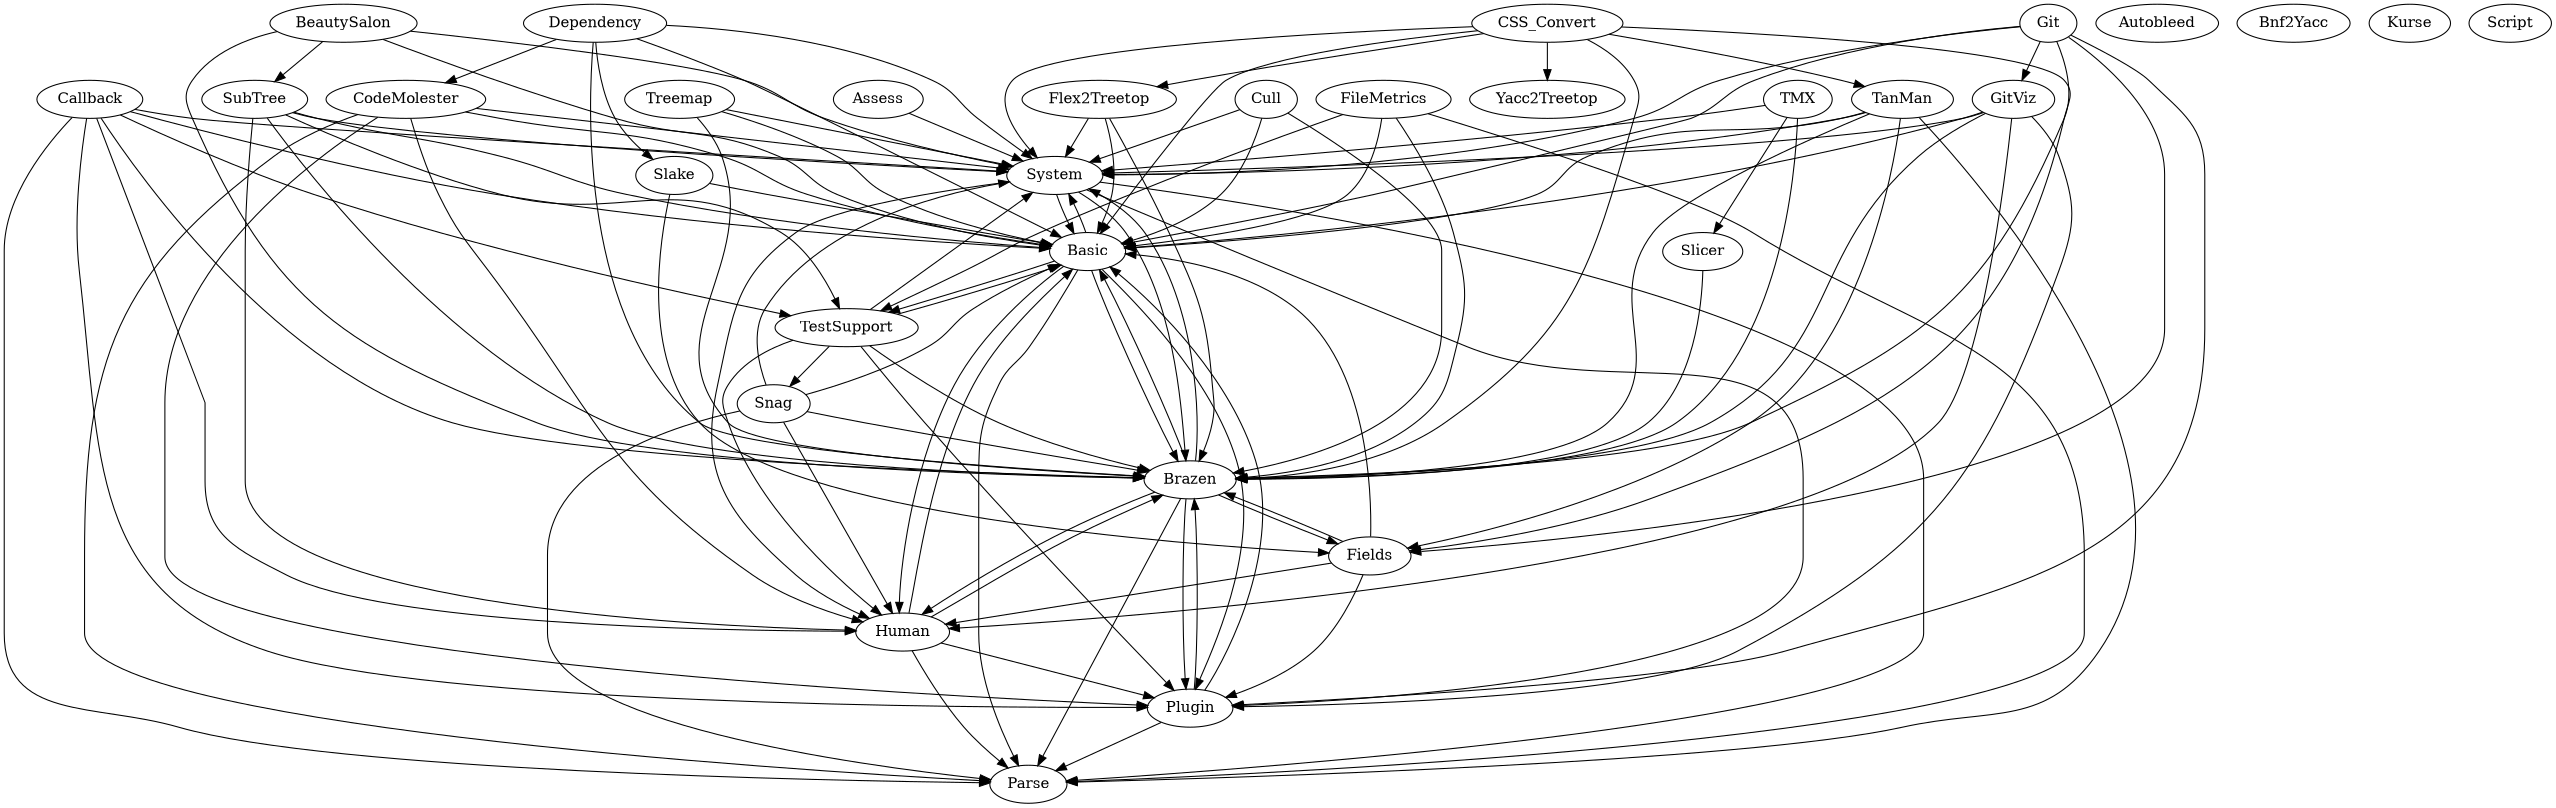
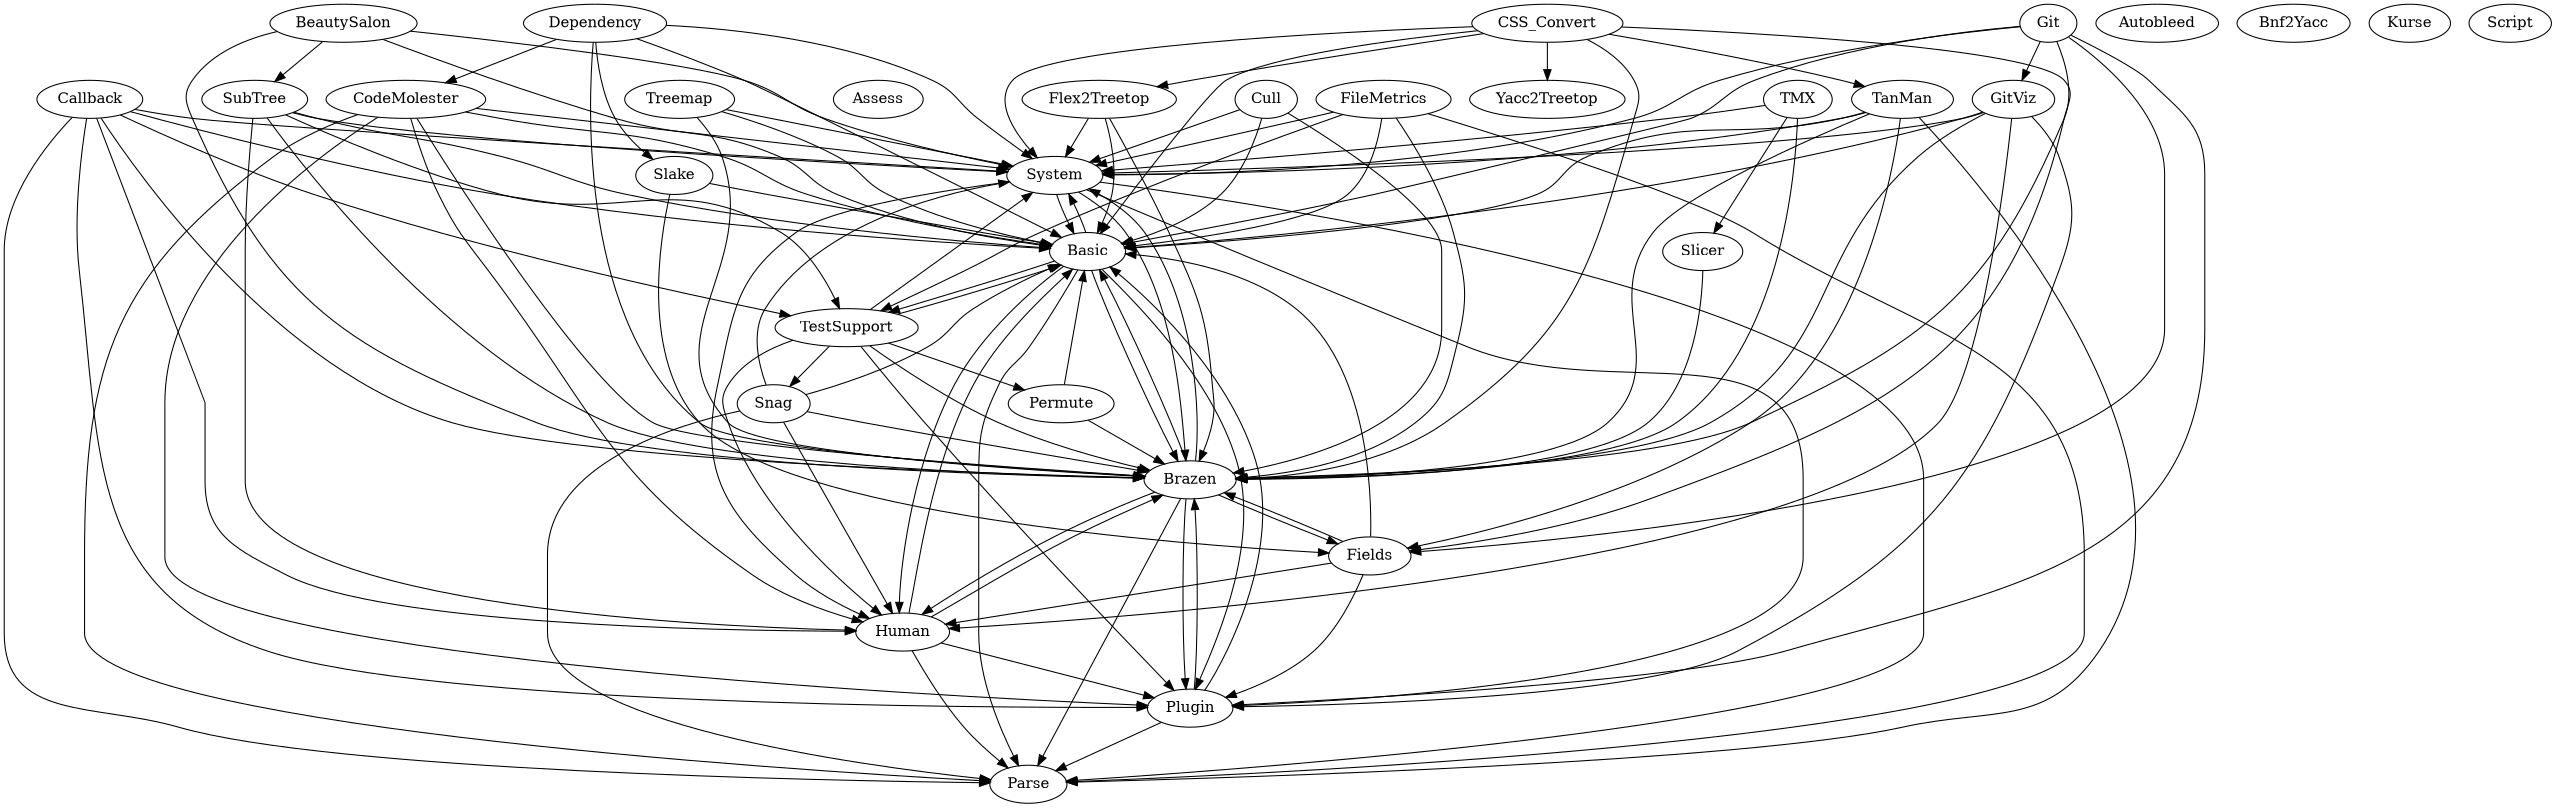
(961, 135) -> (1220, 138)
none -> (1061, 404)
none -> (700, 435)
